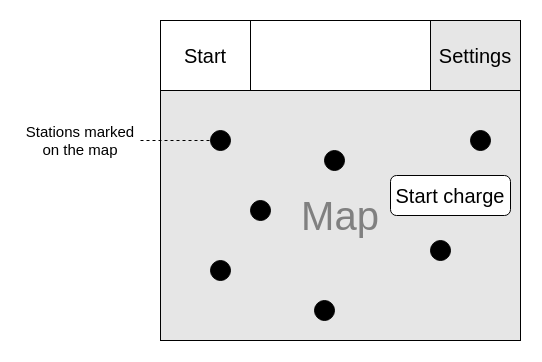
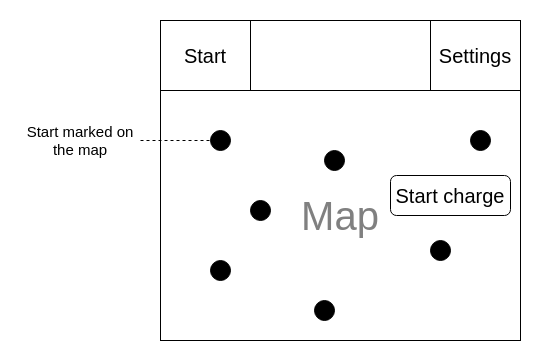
(476, 56) -> (476, 56)
(81, 141) -> (81, 141)
(341, 216) -> (341, 216)
